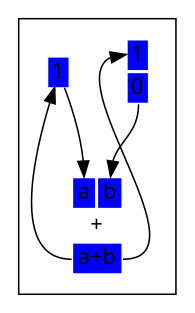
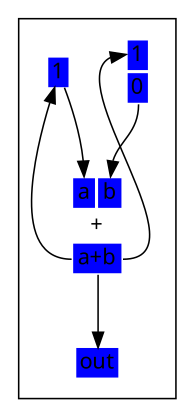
none -> (97, 362)
